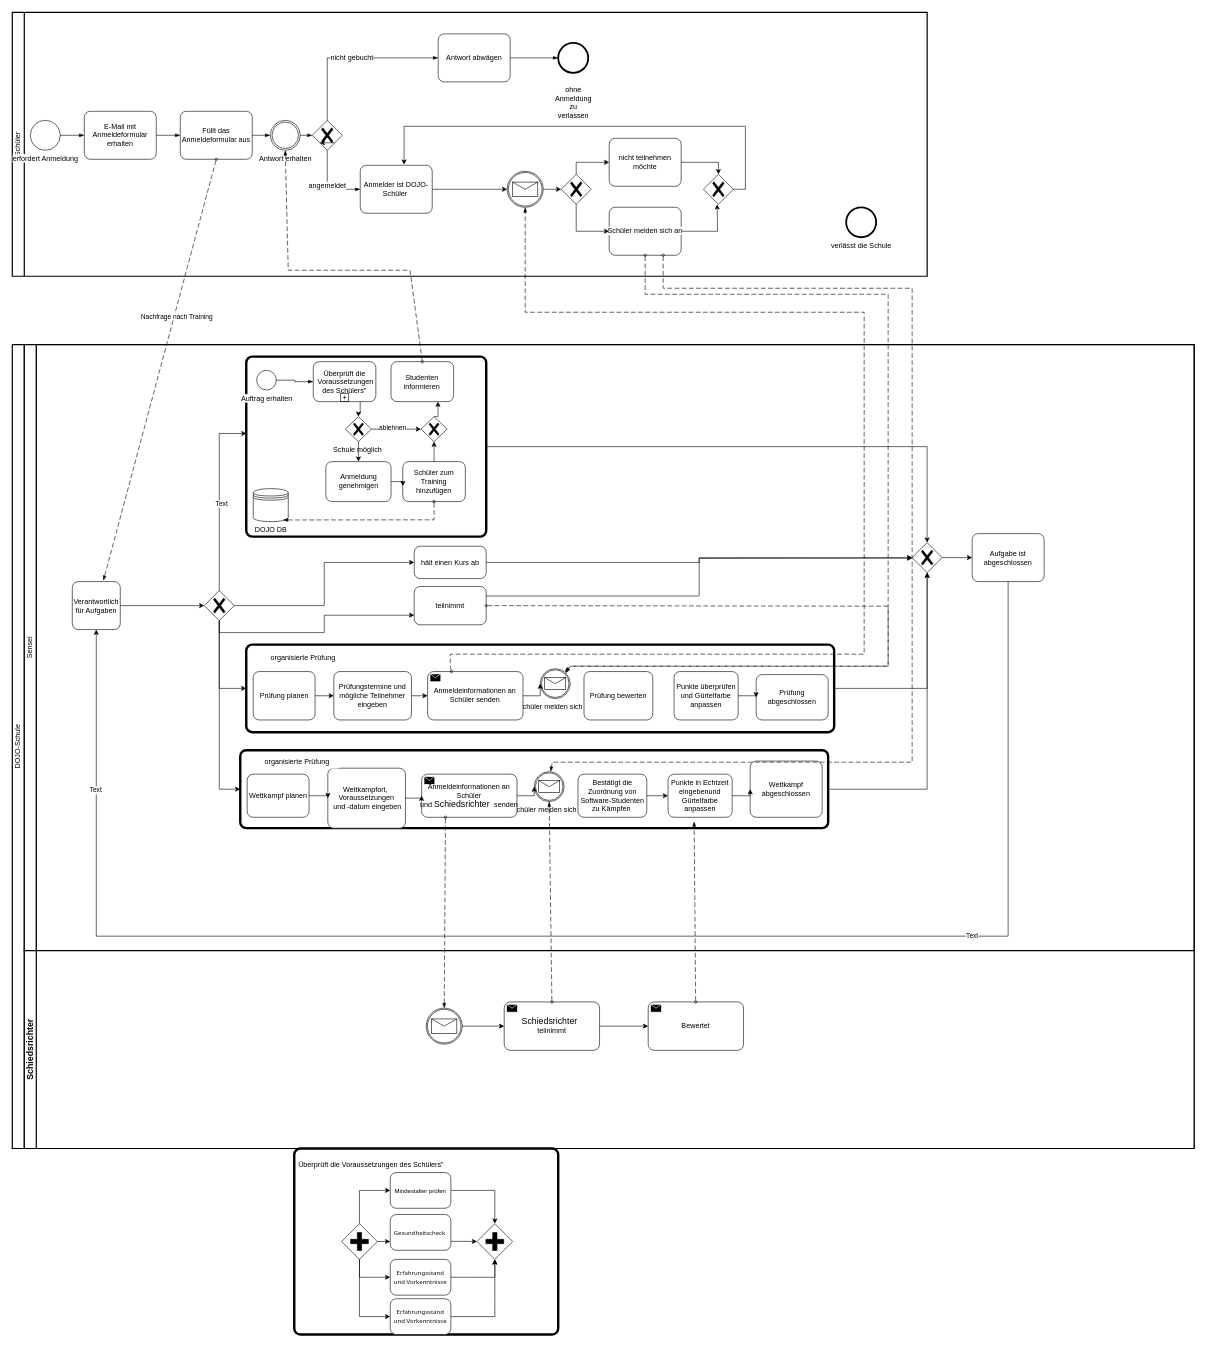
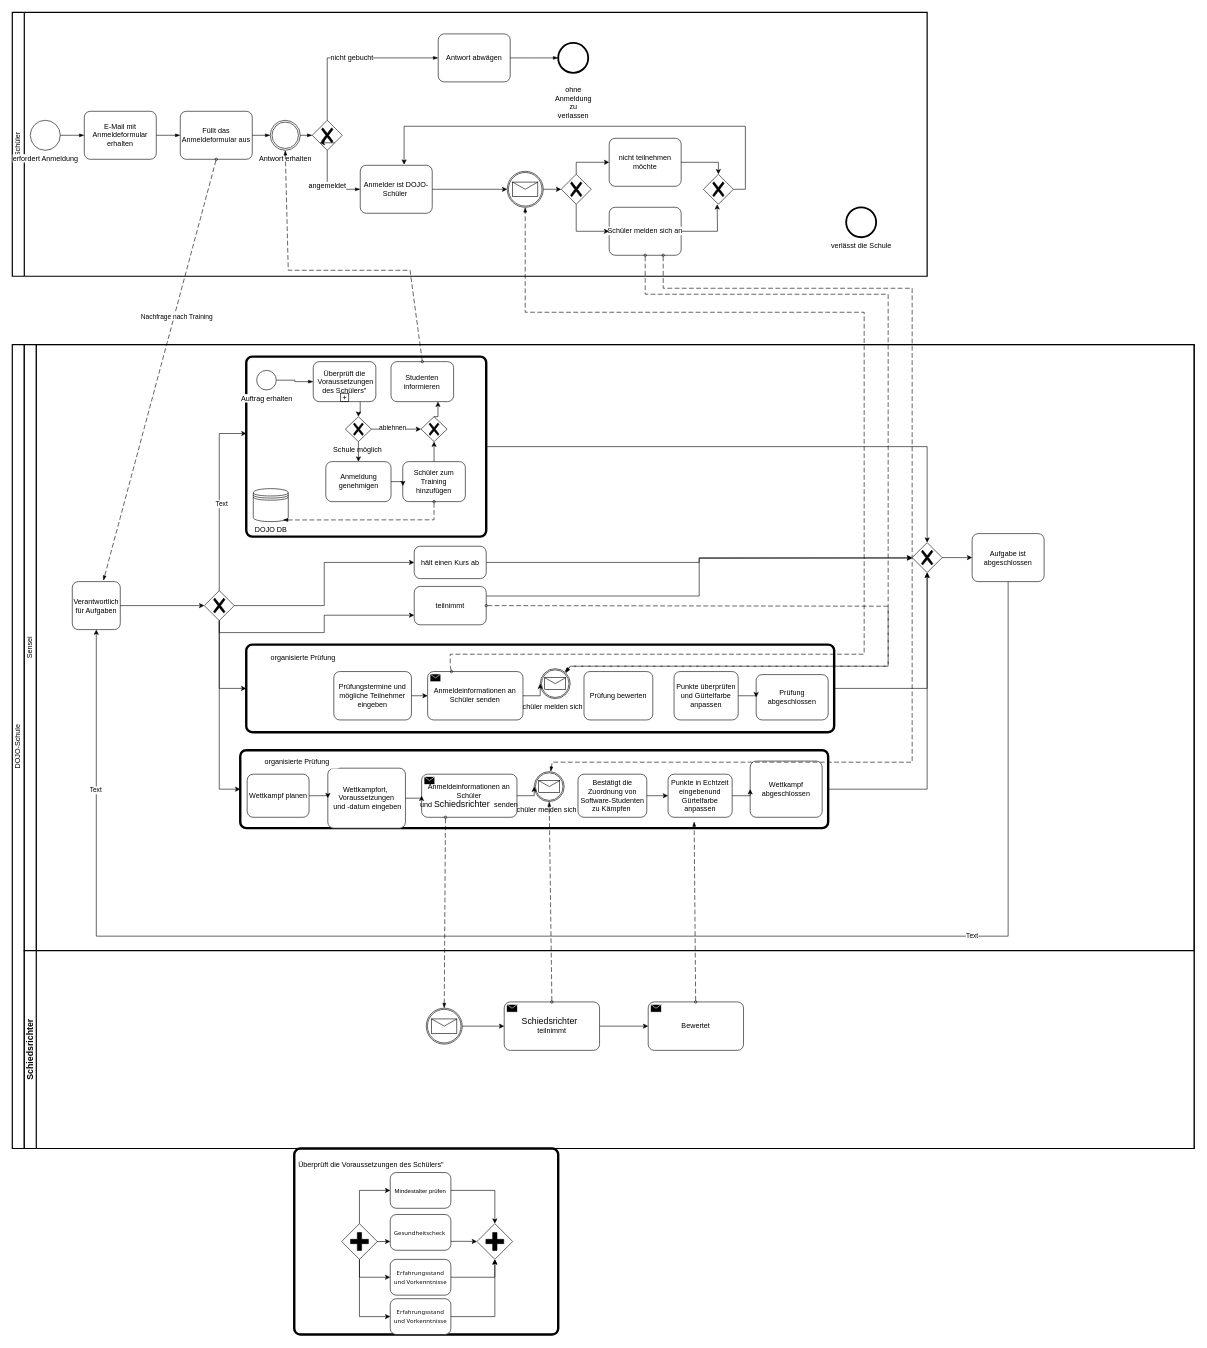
(284, 696) -> none
(328, 696) -> none
